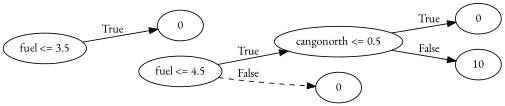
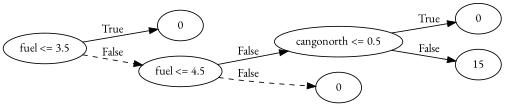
(248, 51) -> (248, 51)
none -> (108, 59)
(478, 65) -> (478, 65)
